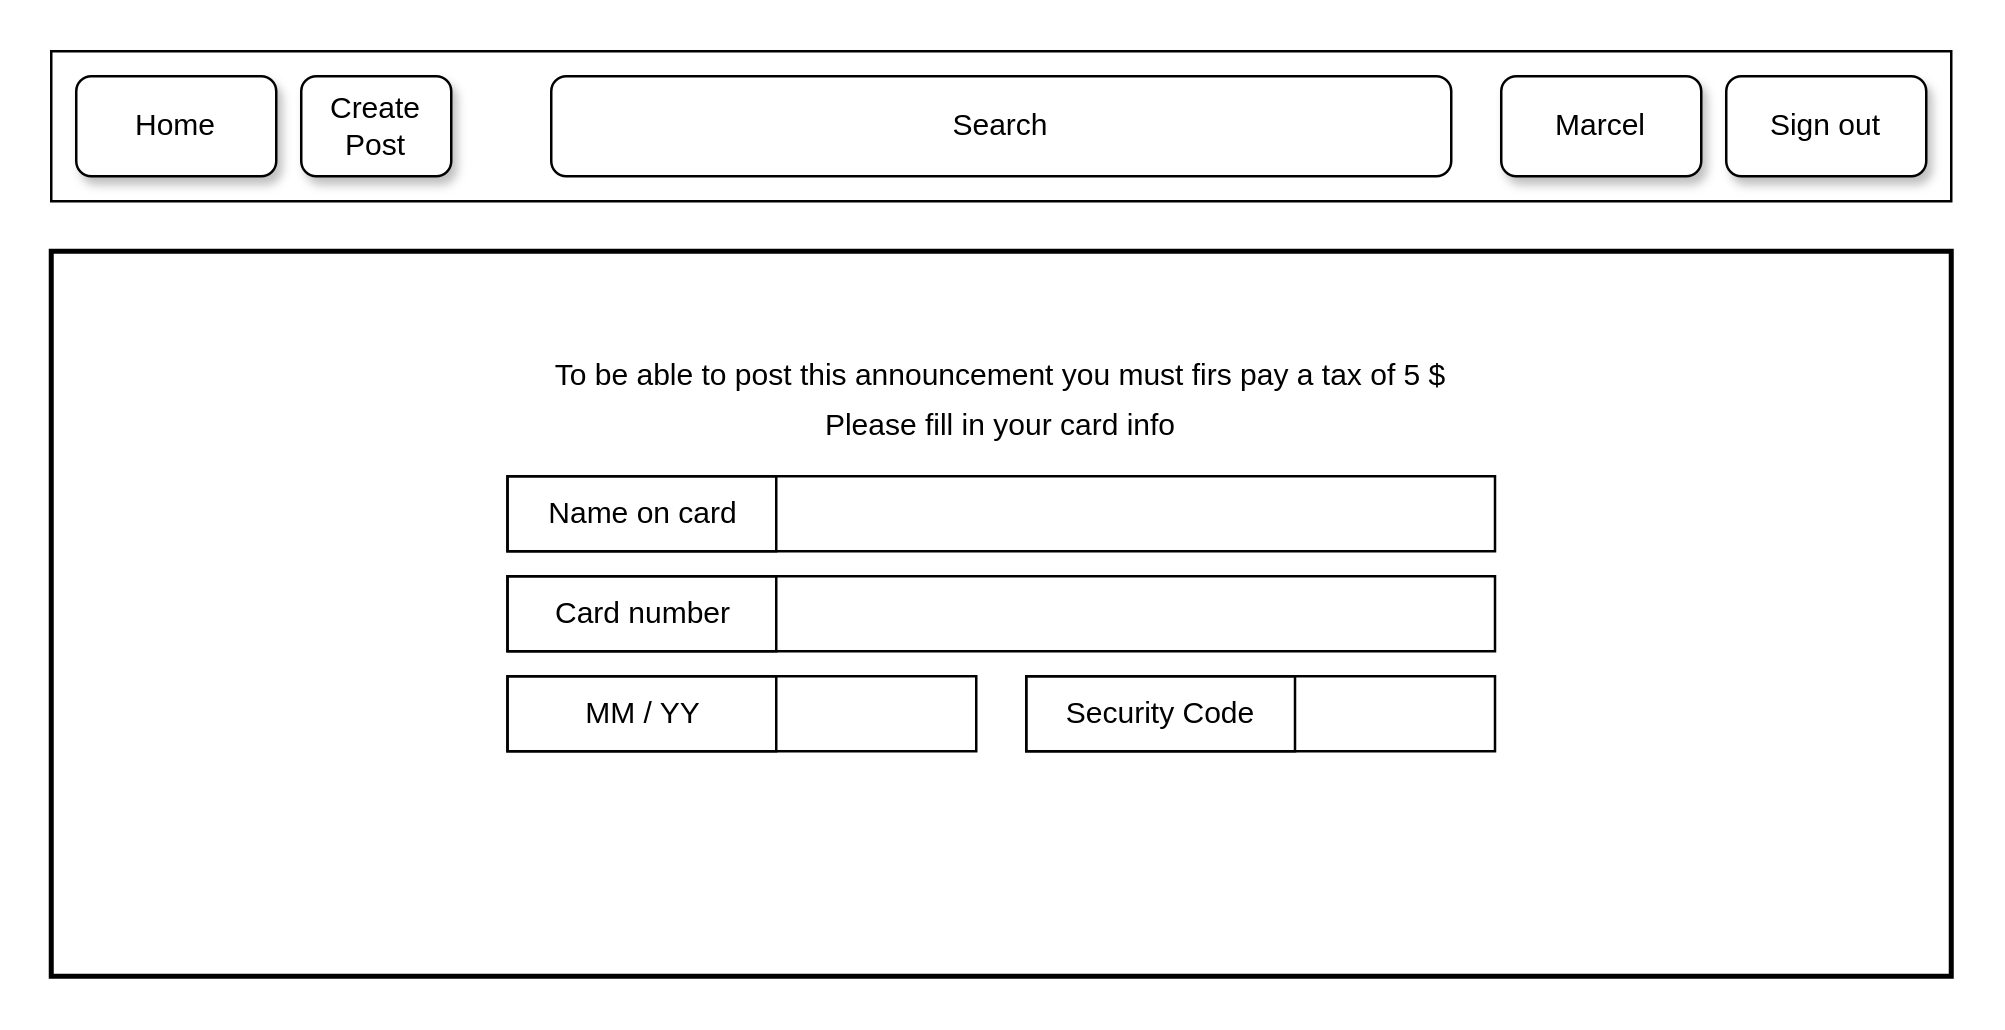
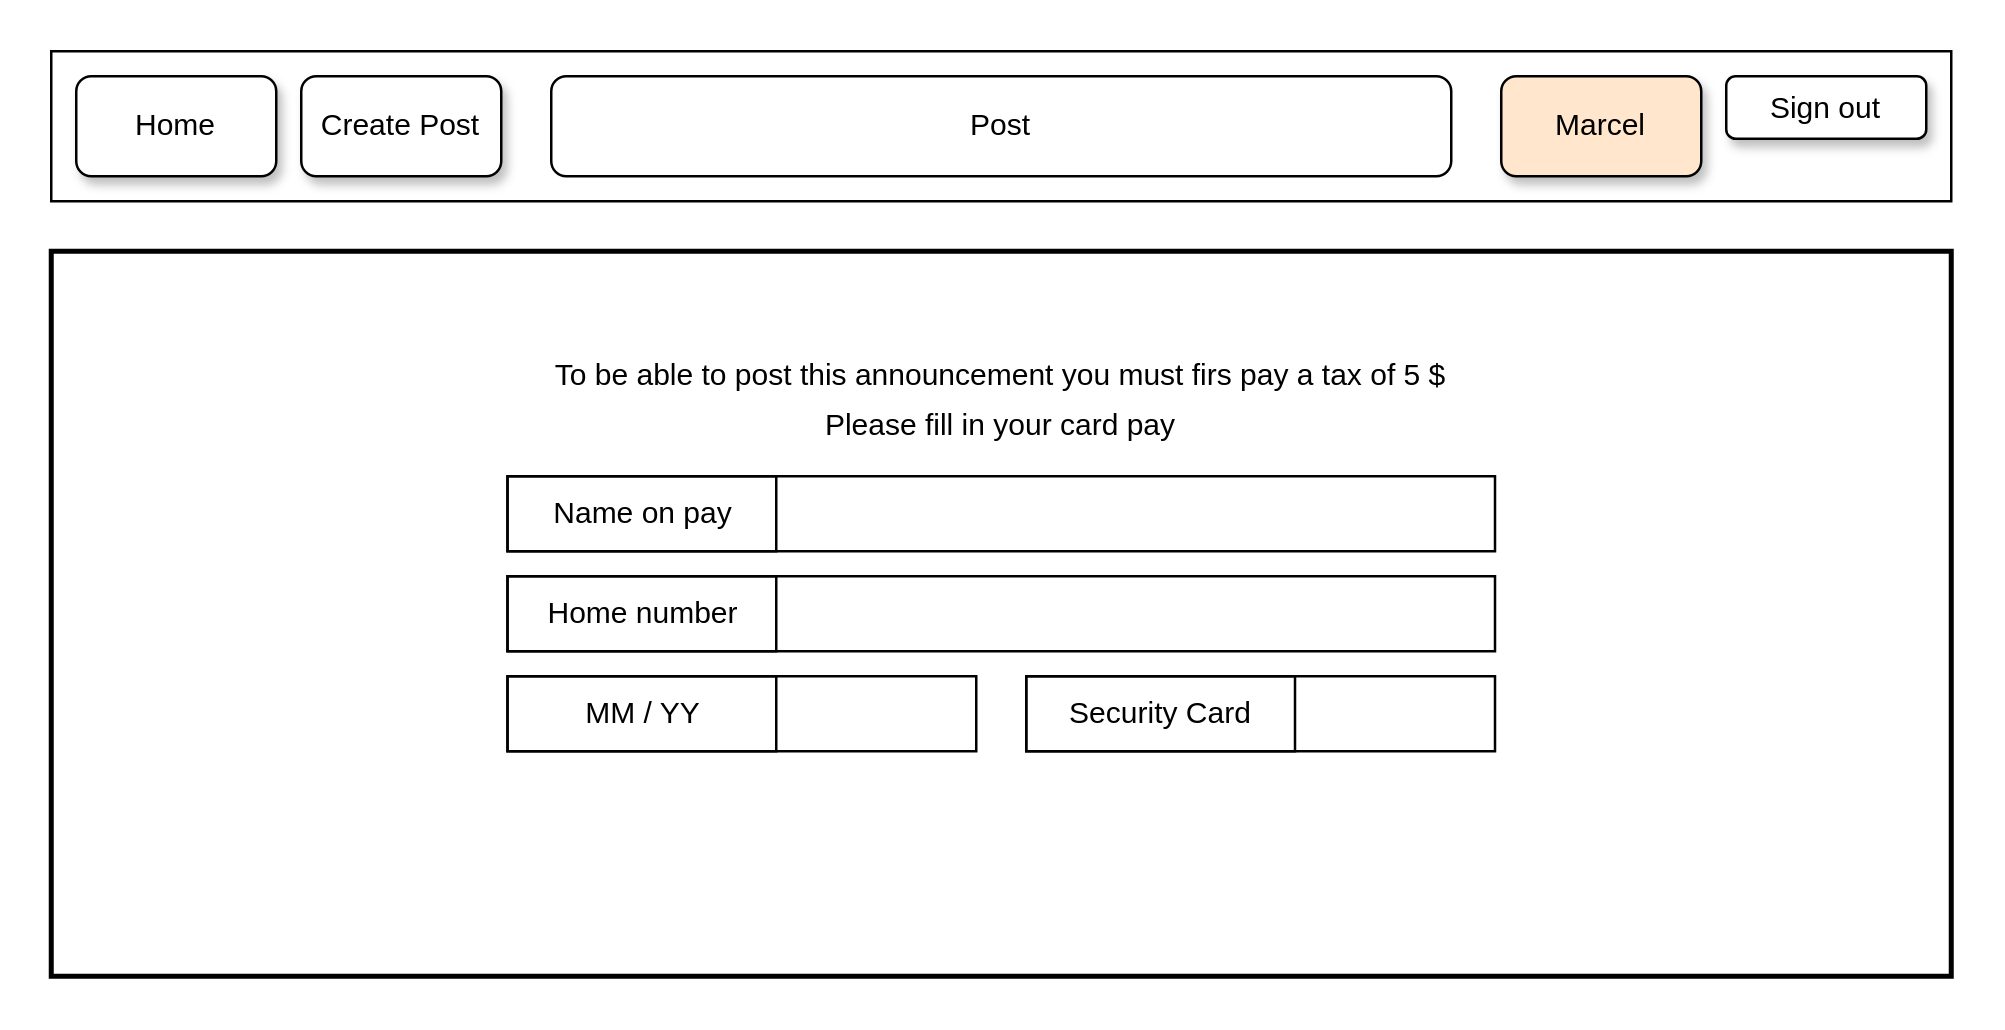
(376, 126) -> (401, 126)
(1001, 126) -> (1001, 126)
(1601, 126) -> (1601, 126)
(1826, 126) -> (1826, 108)
(1001, 426) -> (1001, 426)
(644, 514) -> (644, 514)
(644, 614) -> (644, 614)
(1161, 714) -> (1161, 714)
